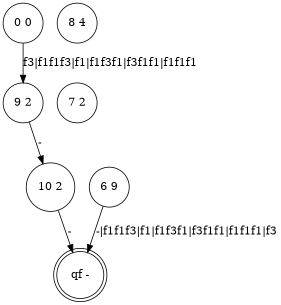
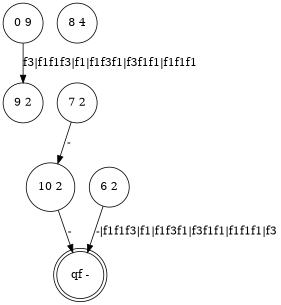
(23, 23) -> (23, 23)
(35, 139) -> (66, 139)
(109, 187) -> (109, 187)
